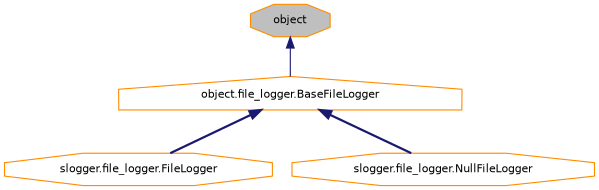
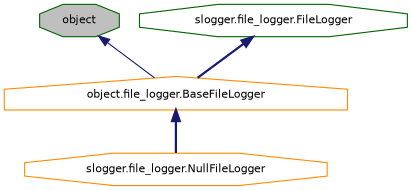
(290, 21) -> (79, 21)
(211, 134) -> (221, 61)
(138, 169) -> (273, 21)
